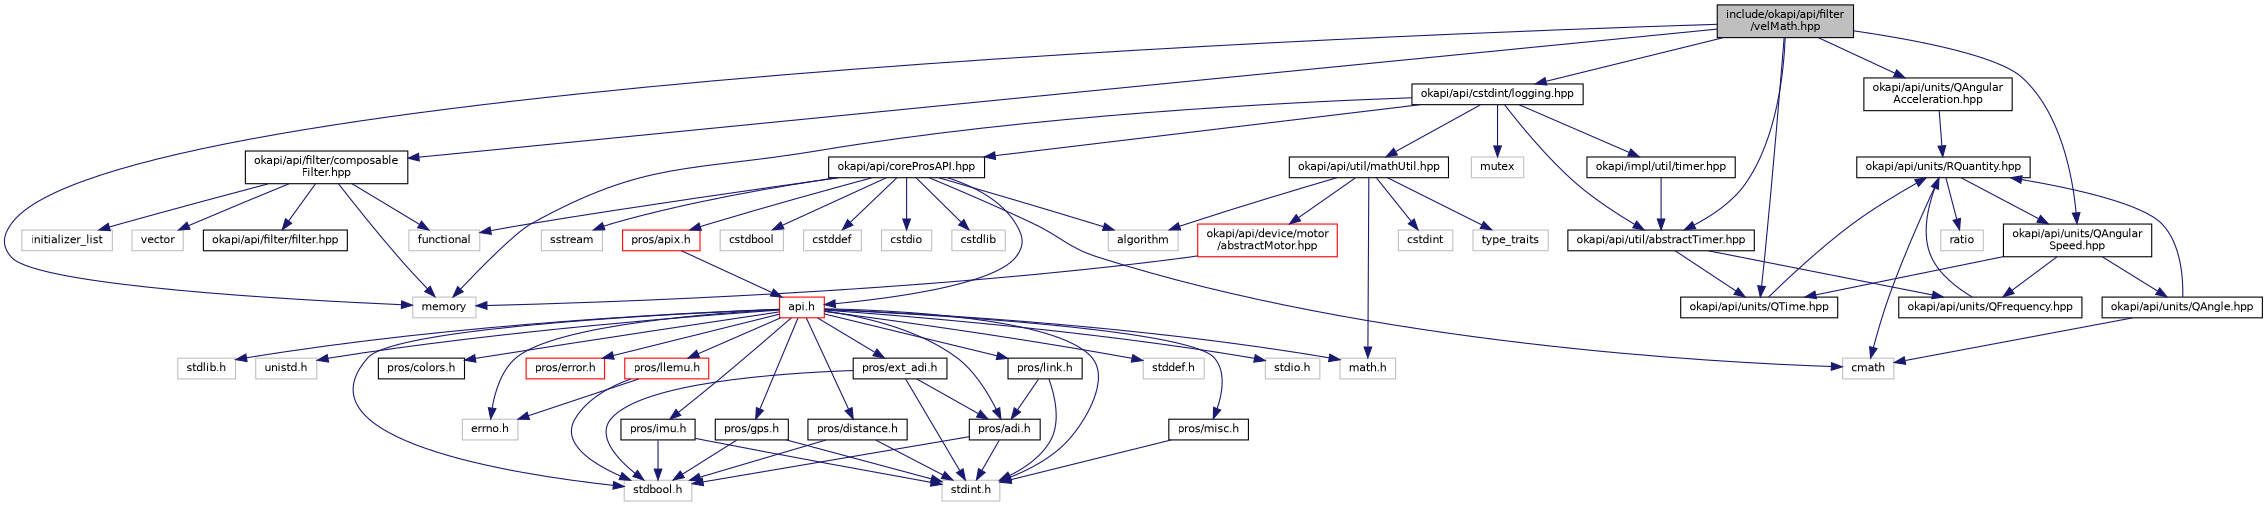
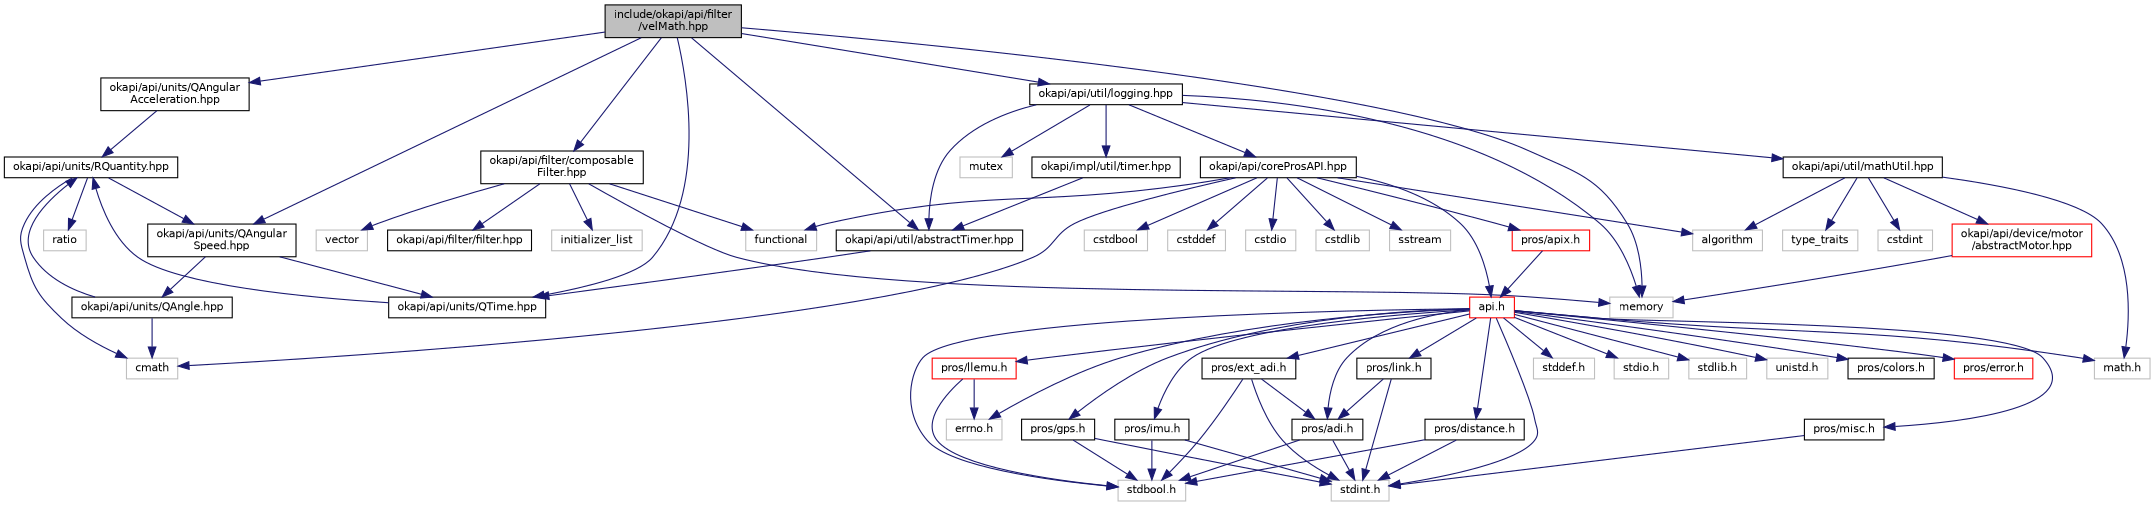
(1497, 94) -> (1106, 94)
(1990, 307) -> none
